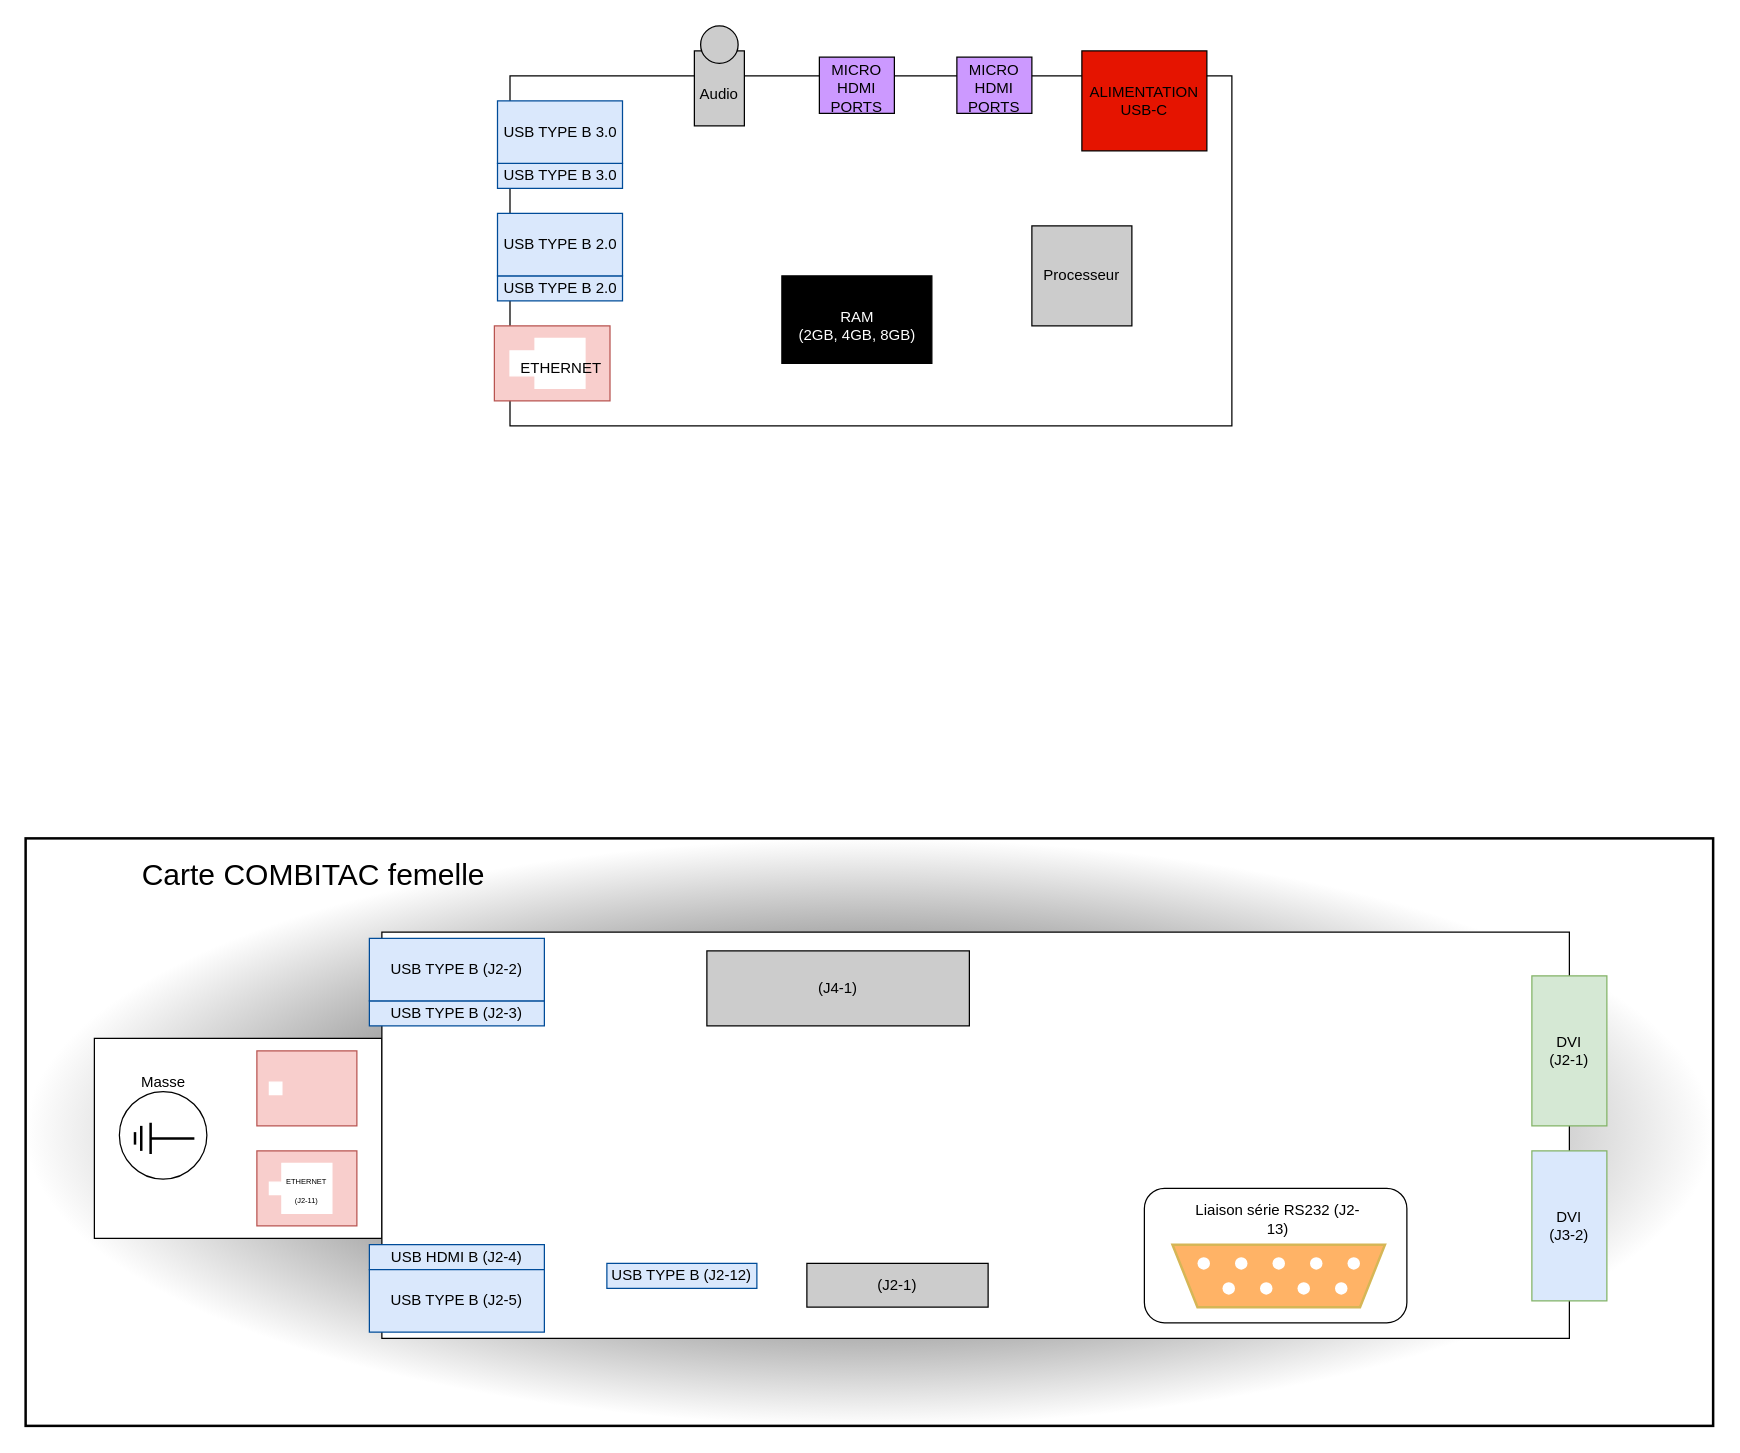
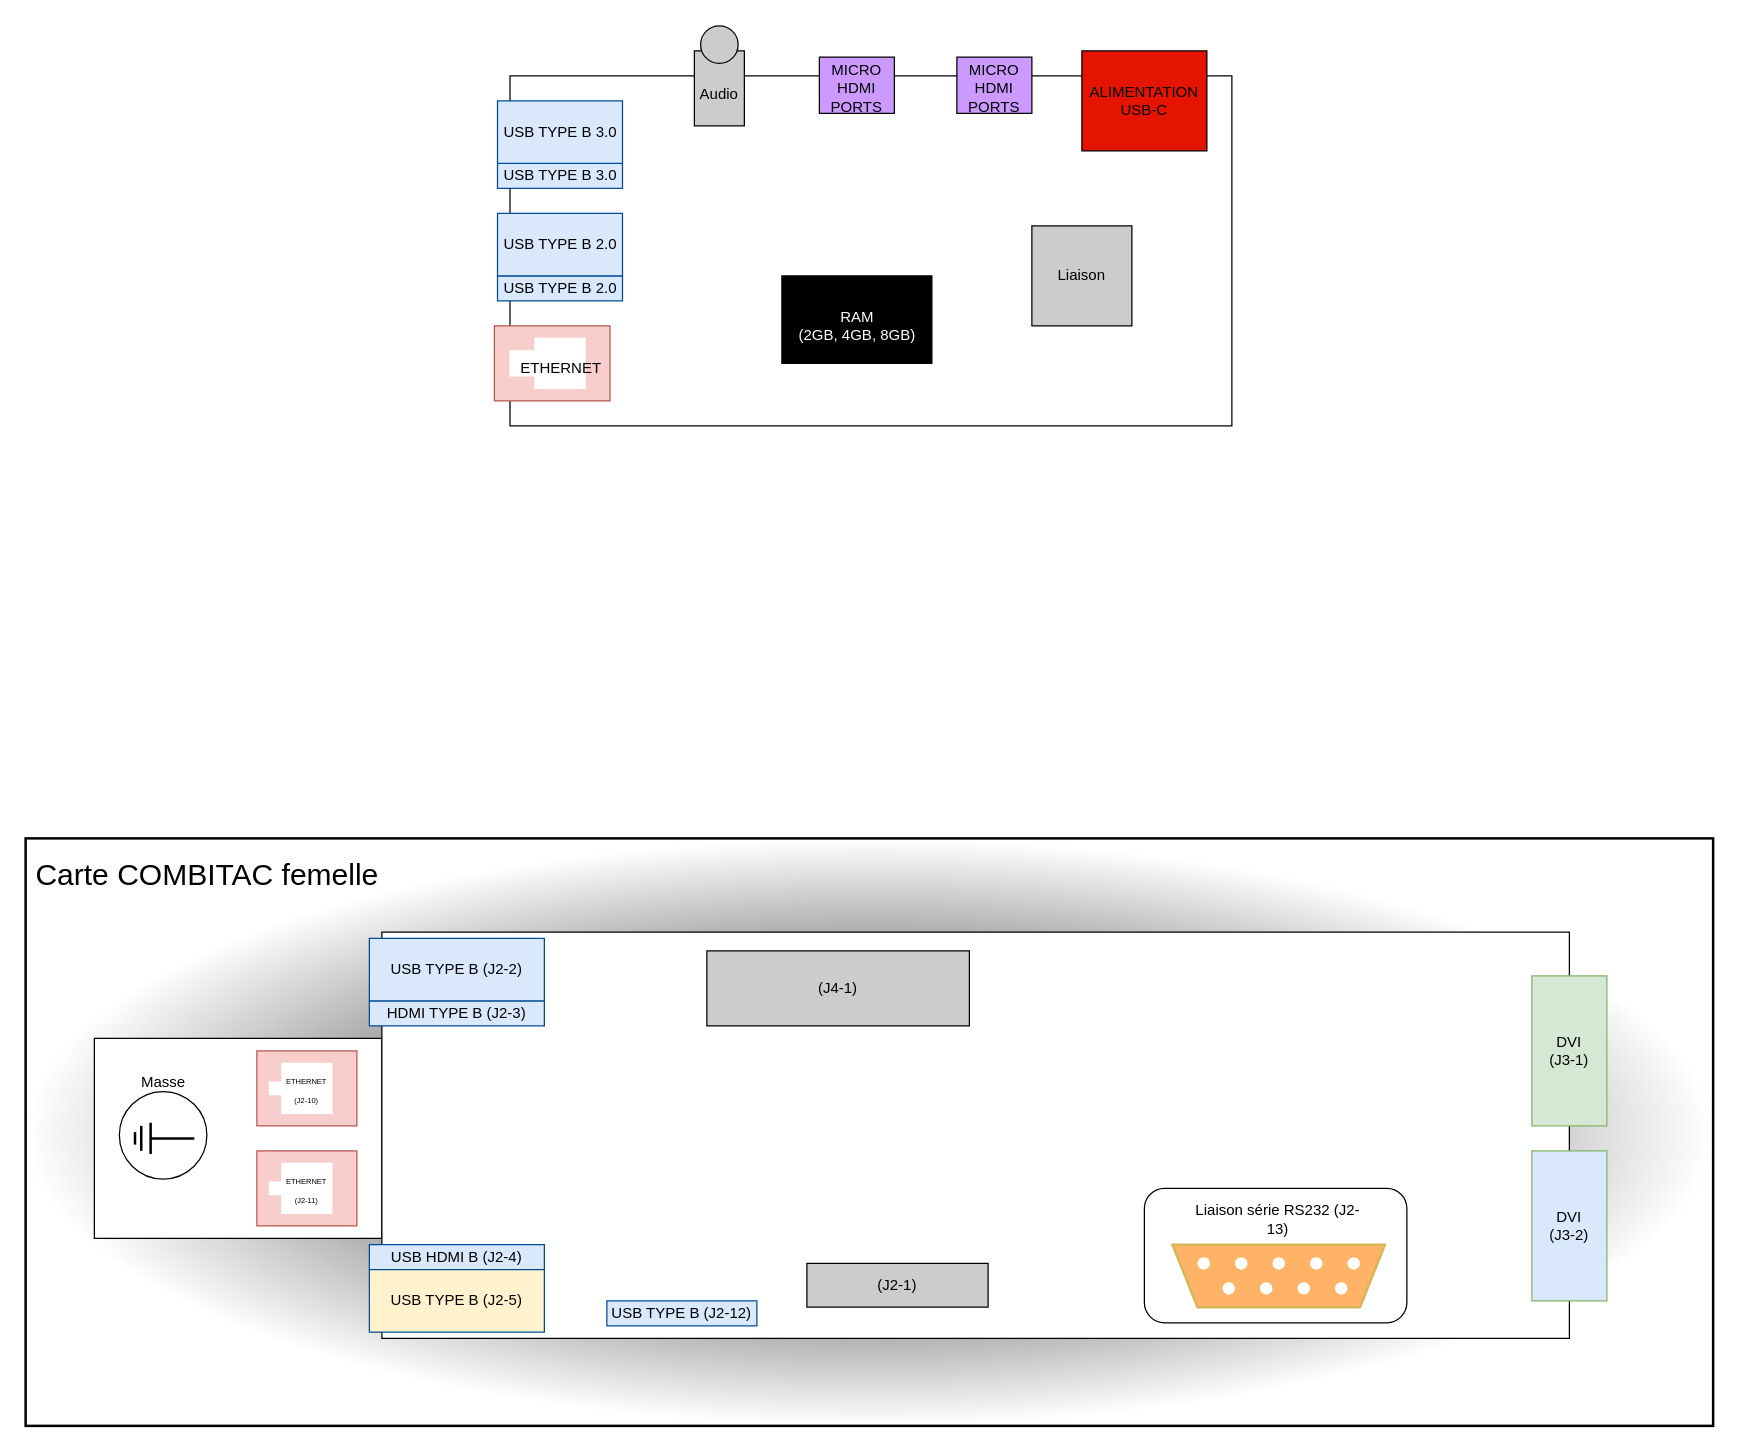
(1082, 276) -> (1082, 276)
(313, 876) -> (207, 876)
(457, 1013) -> (457, 1013)
(1569, 1051) -> (1569, 1051)
none -> (307, 1088)
(682, 1276) -> (682, 1313)
(457, 1301) -> (457, 1301)
